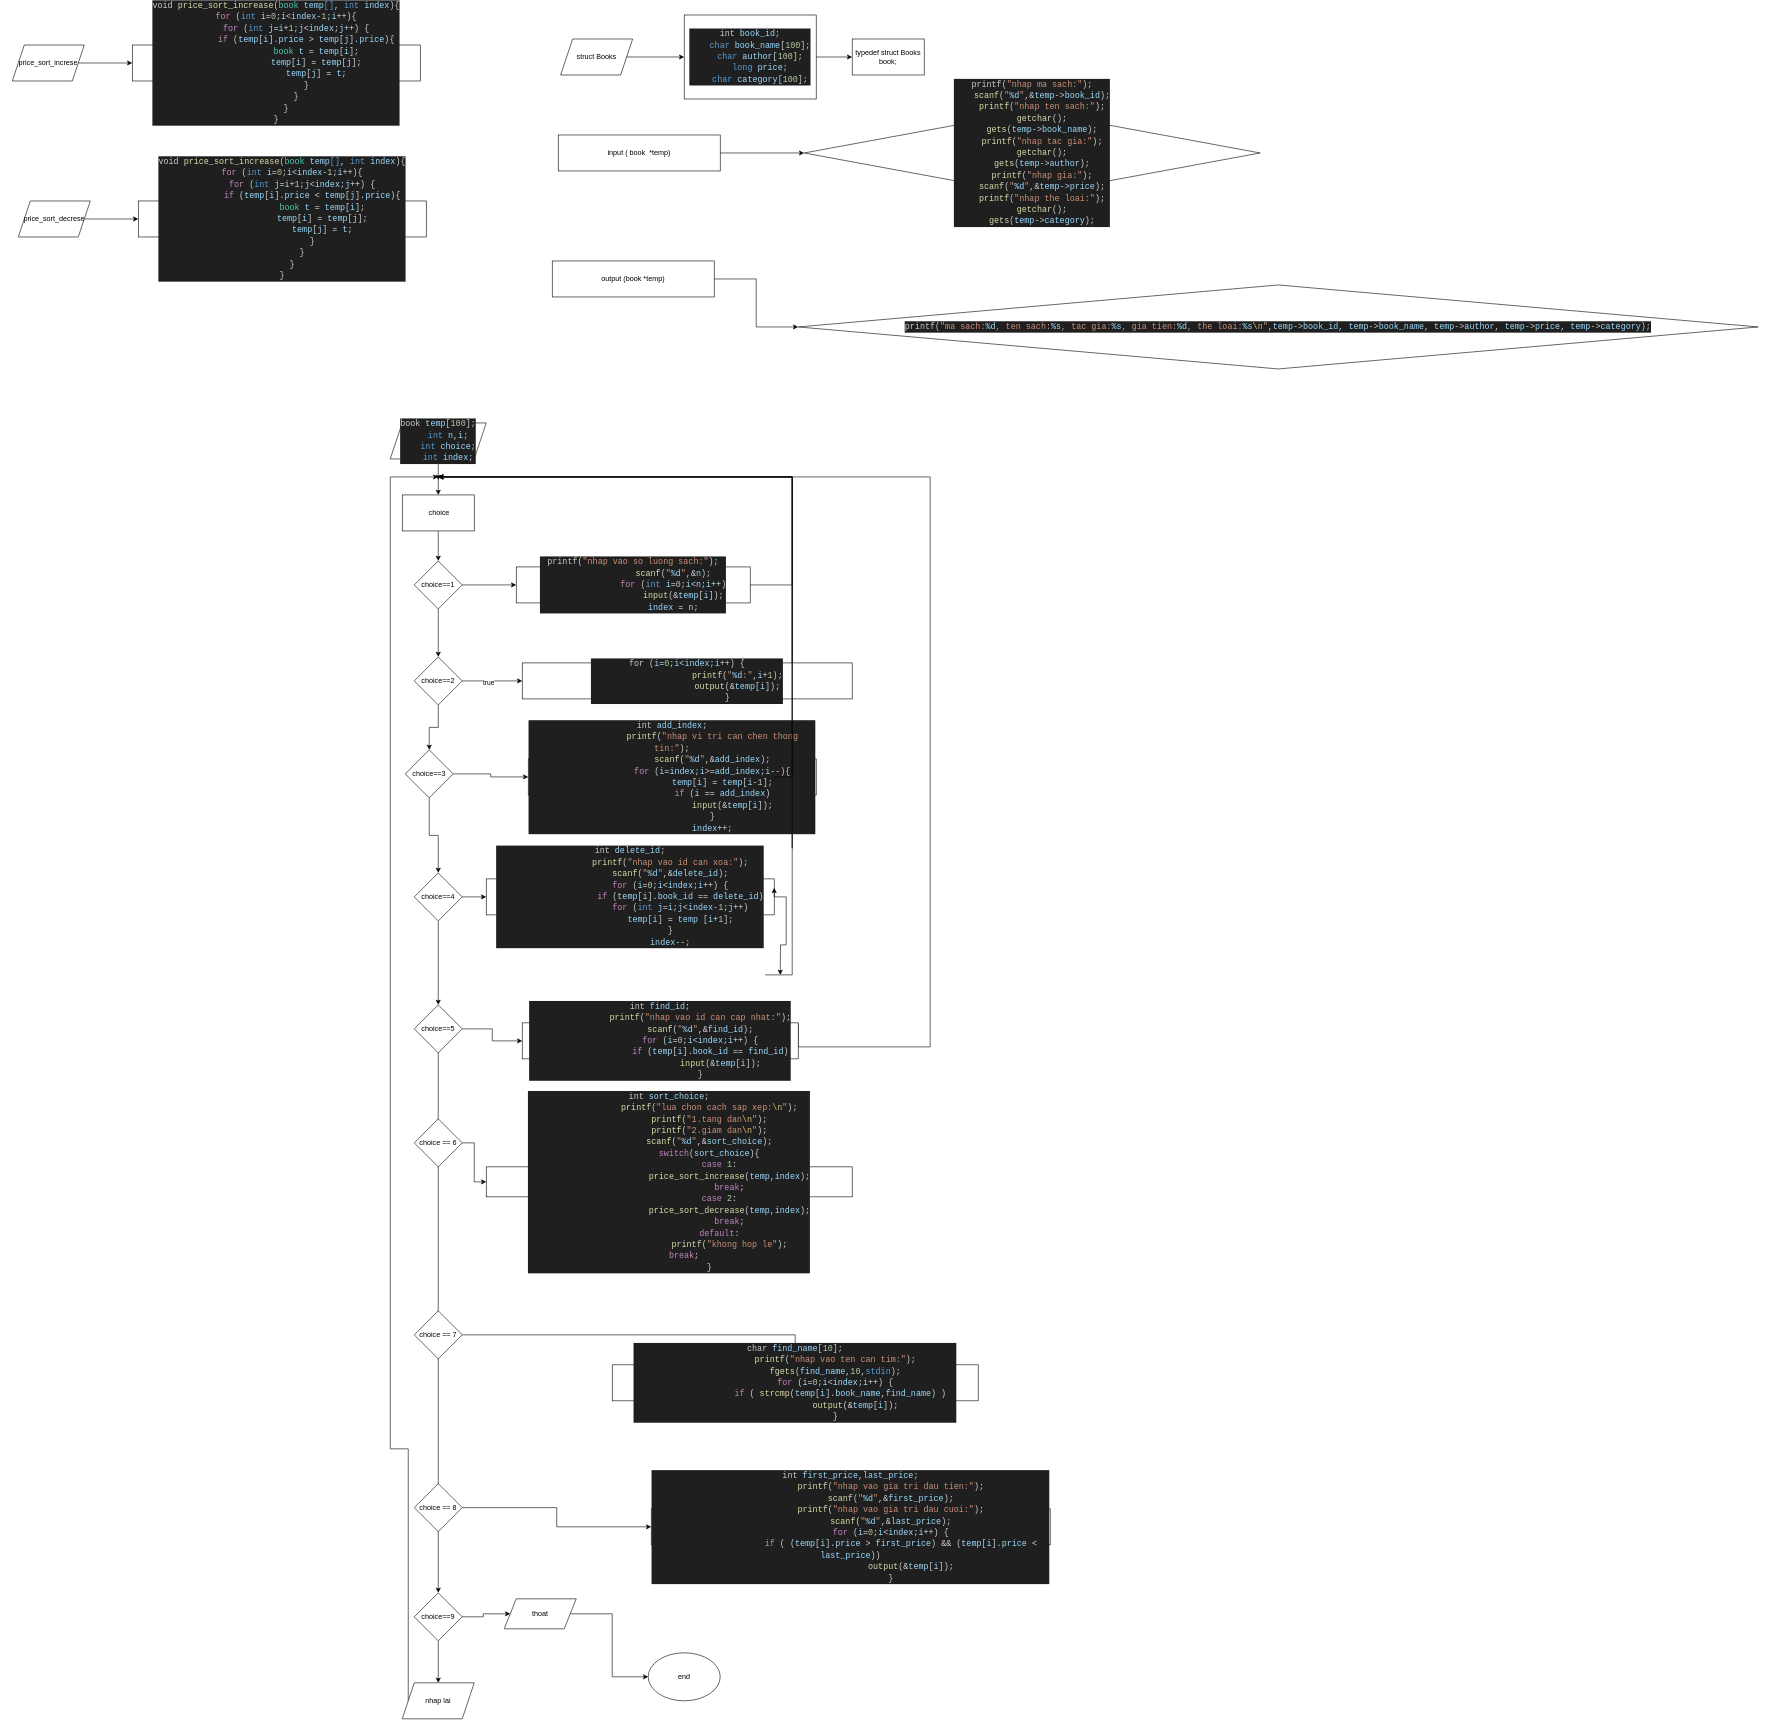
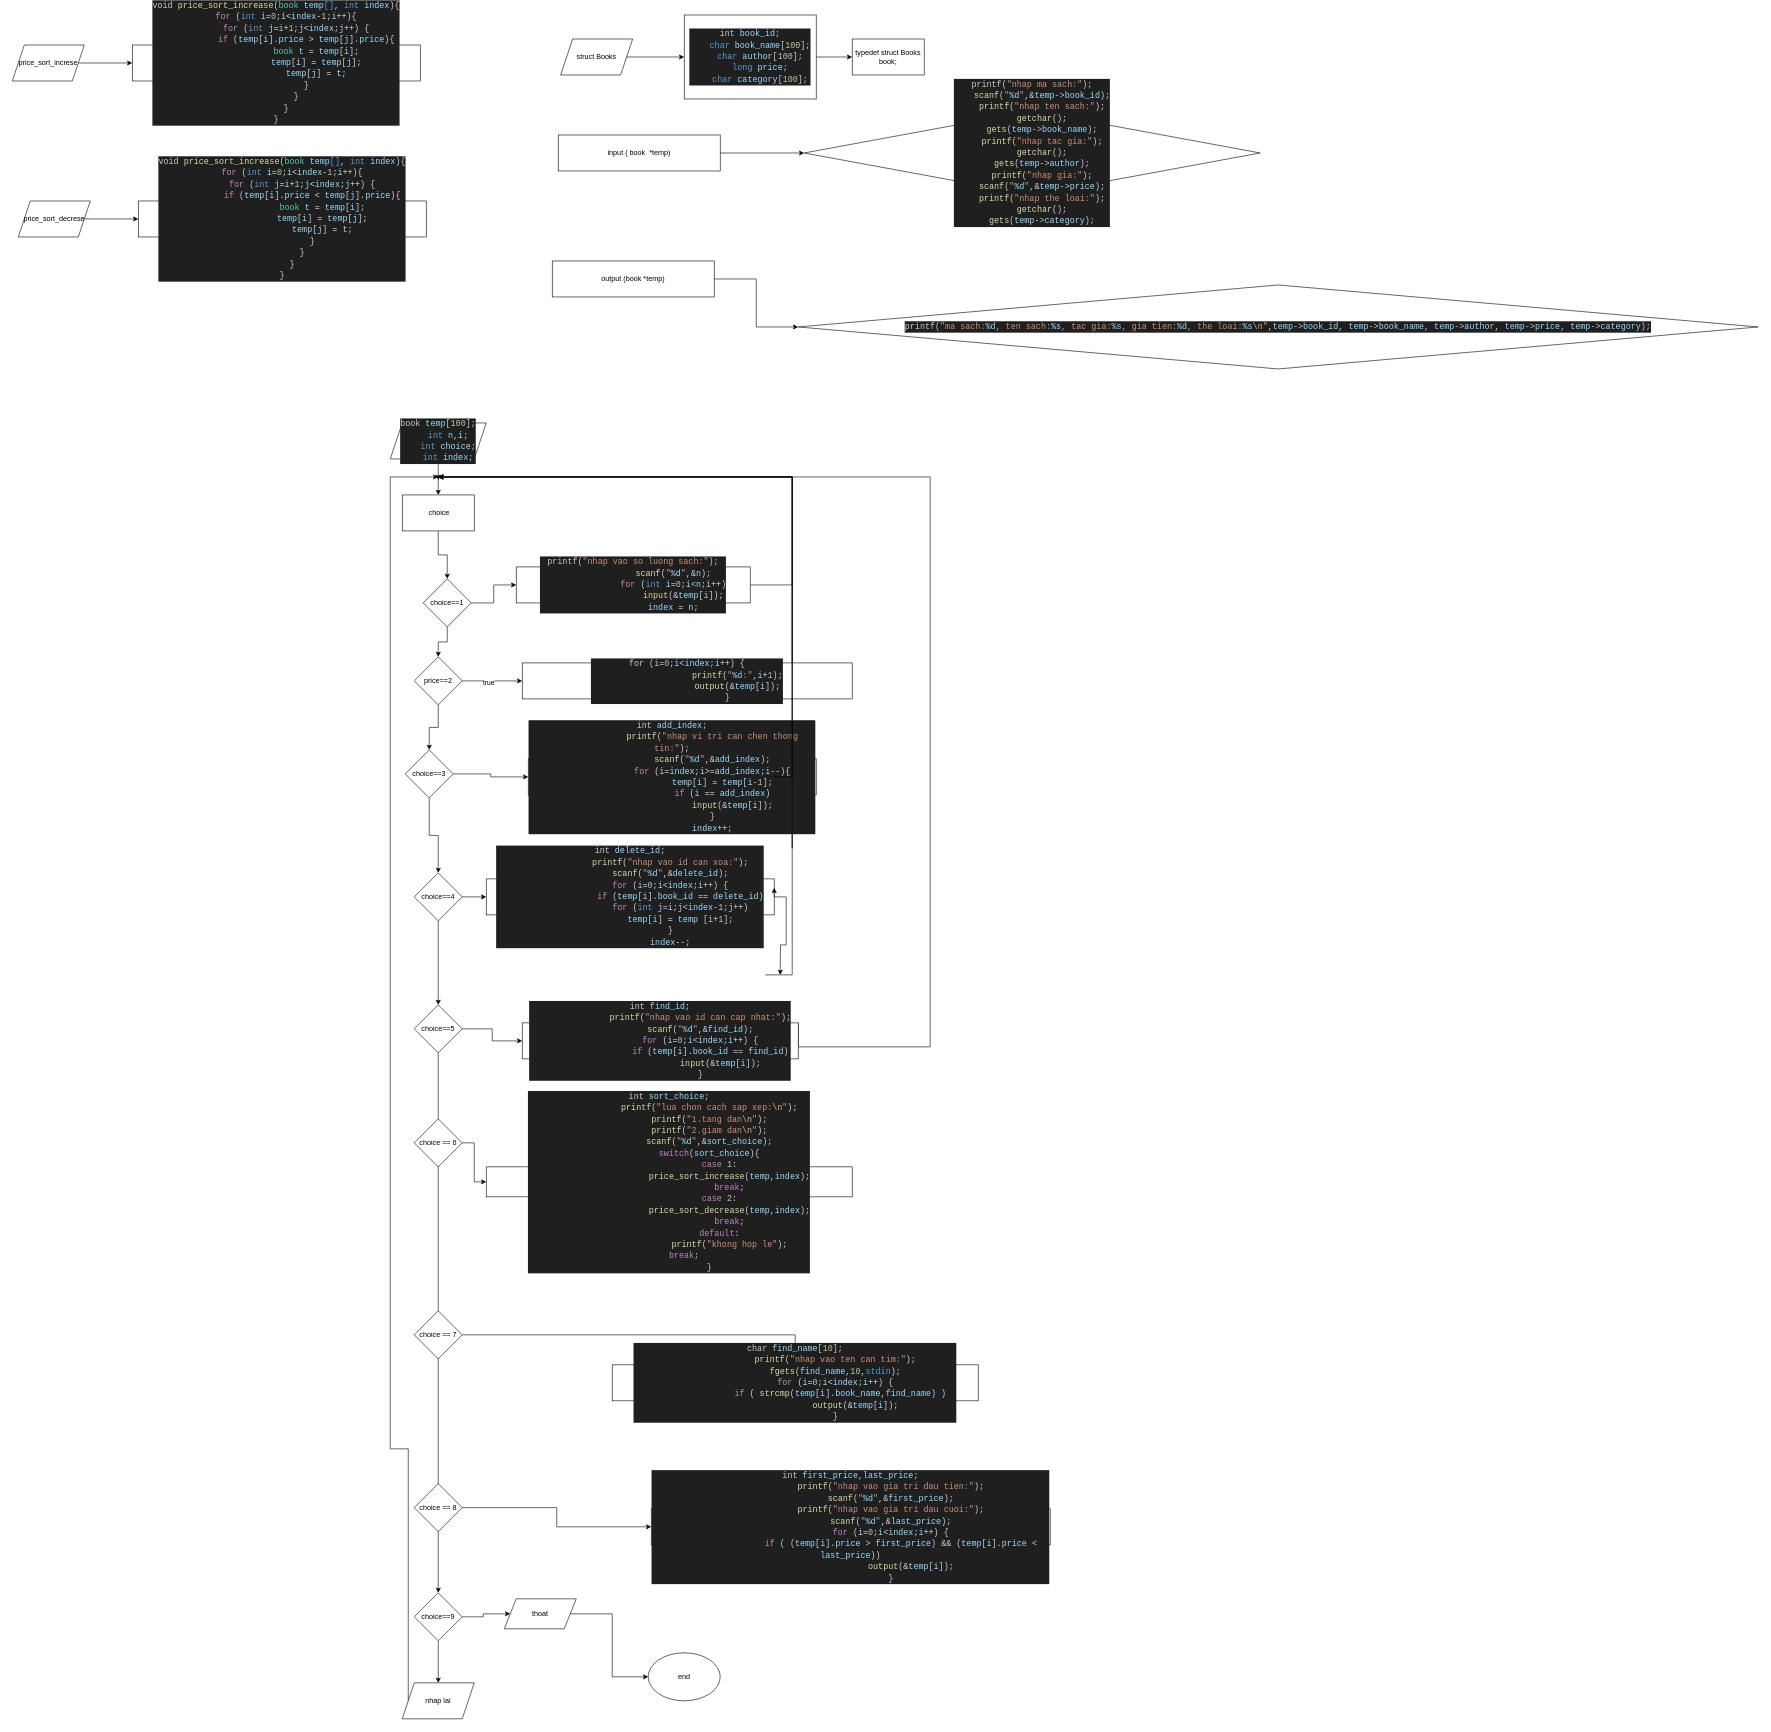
(438, 585) -> (447, 603)
(438, 681) -> (438, 681)
